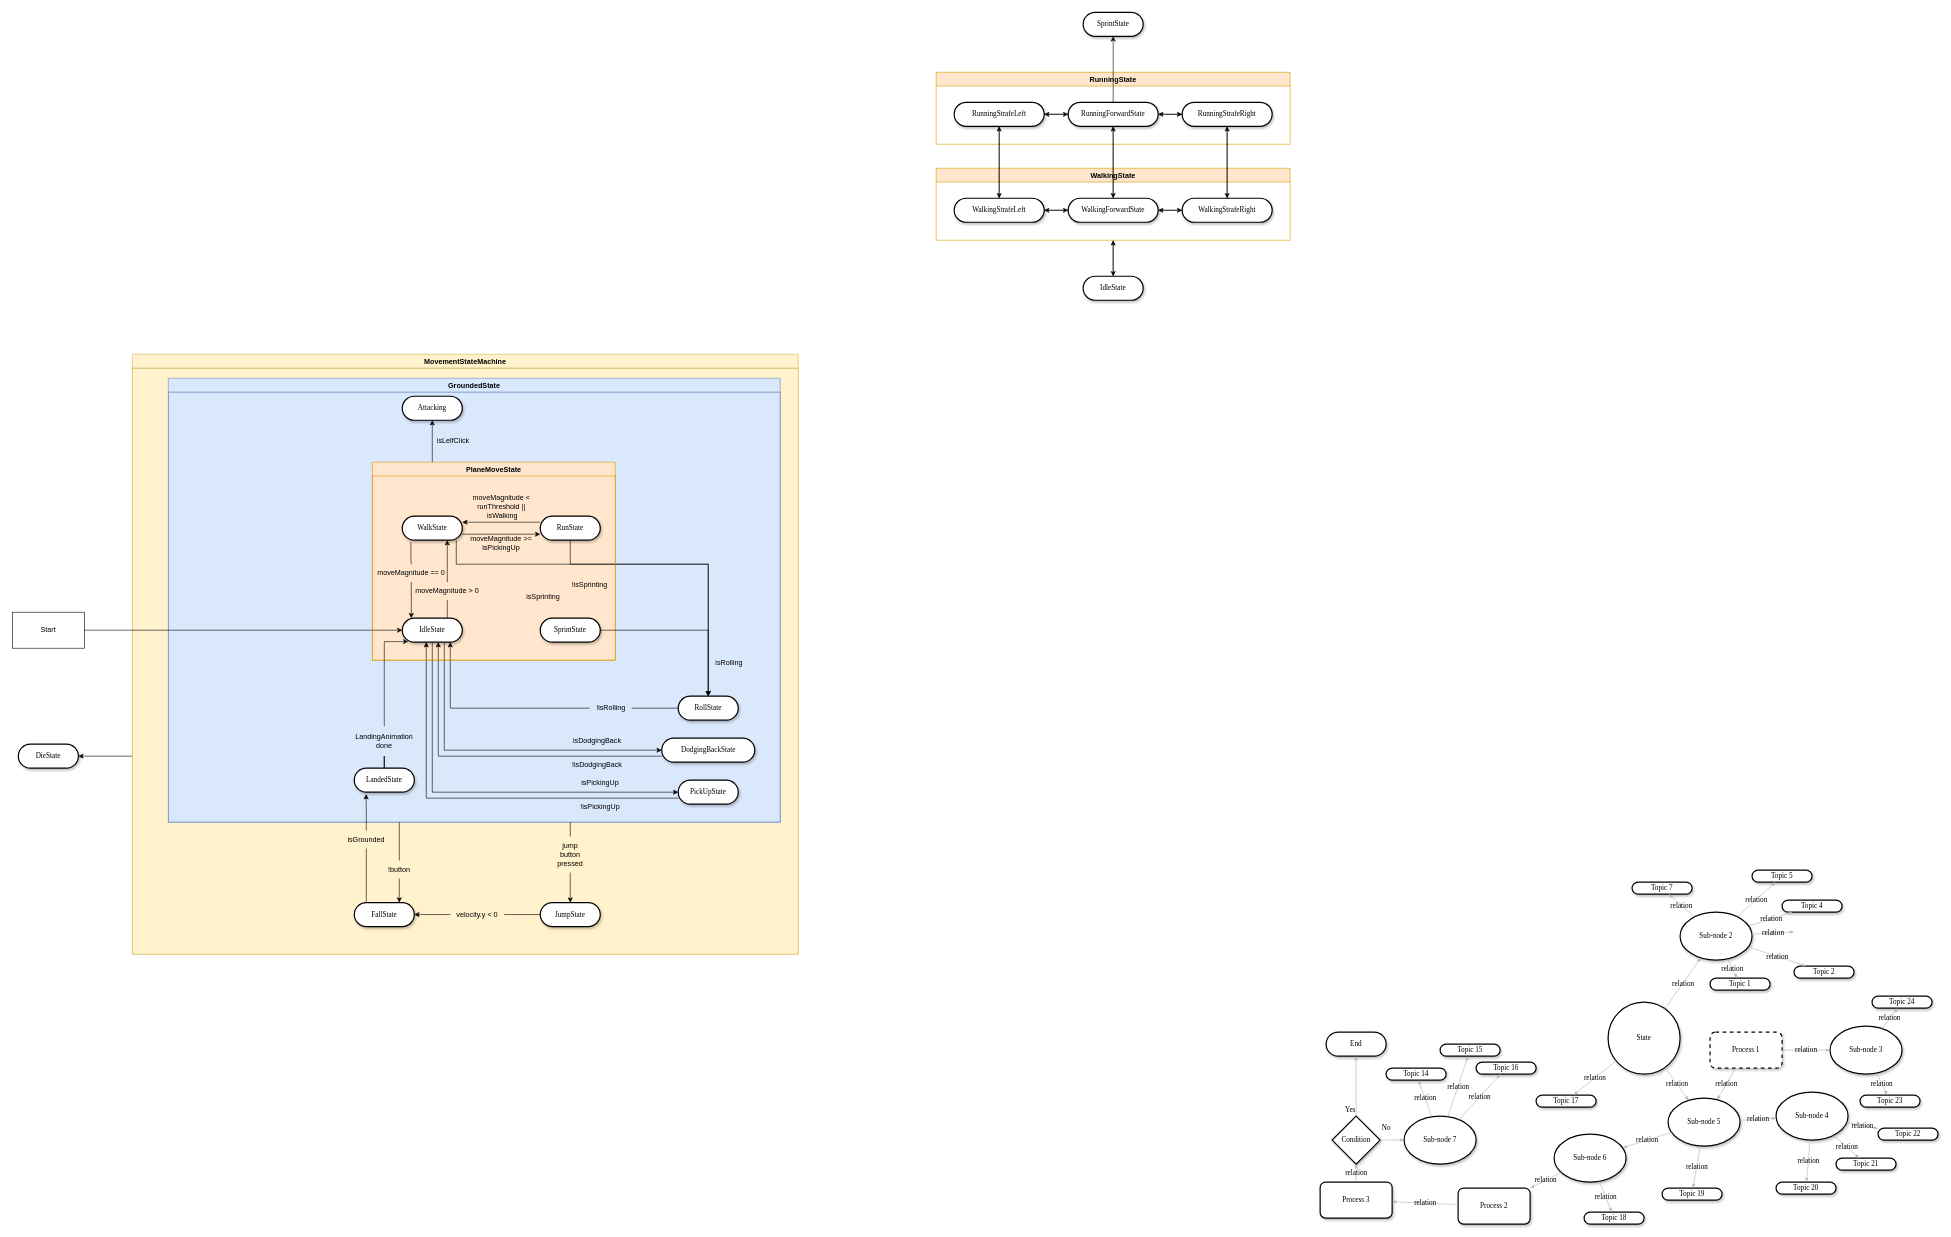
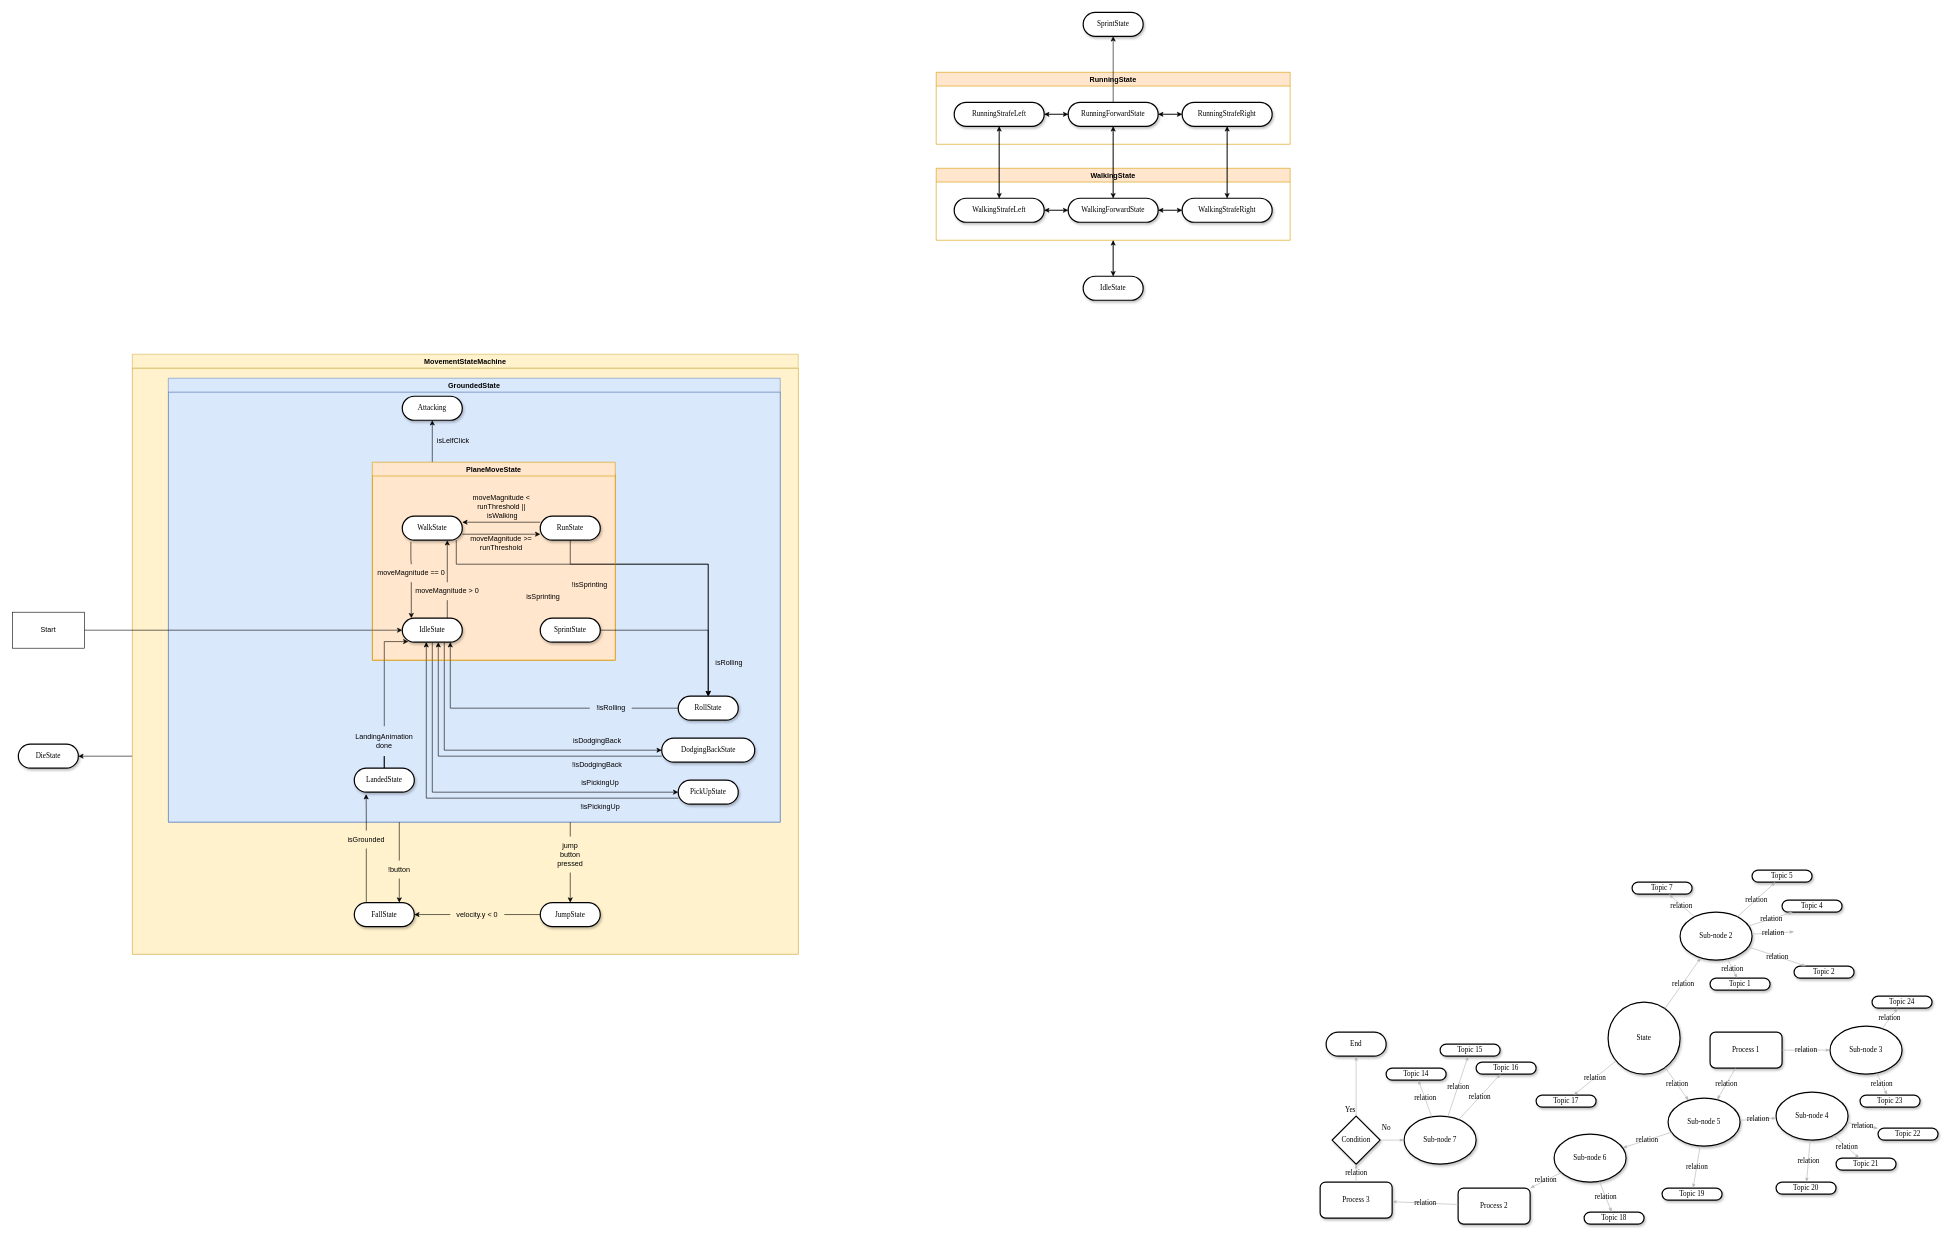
(501, 543) -> (501, 543)
(1746, 1050) -> (1746, 1050)
